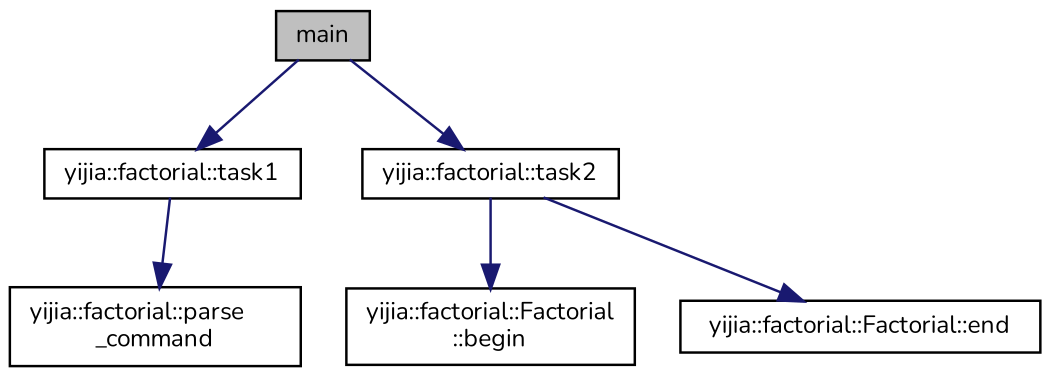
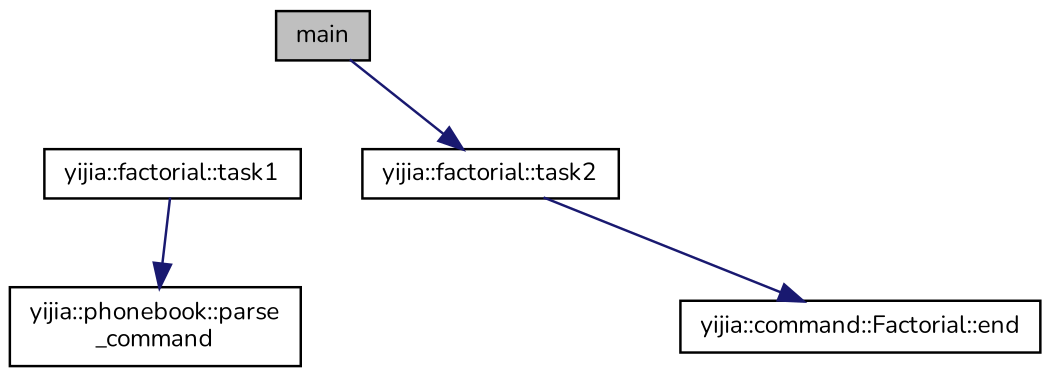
(257, 96) -> none
(155, 327) -> (155, 327)
(491, 327) -> none
(860, 327) -> (860, 327)
